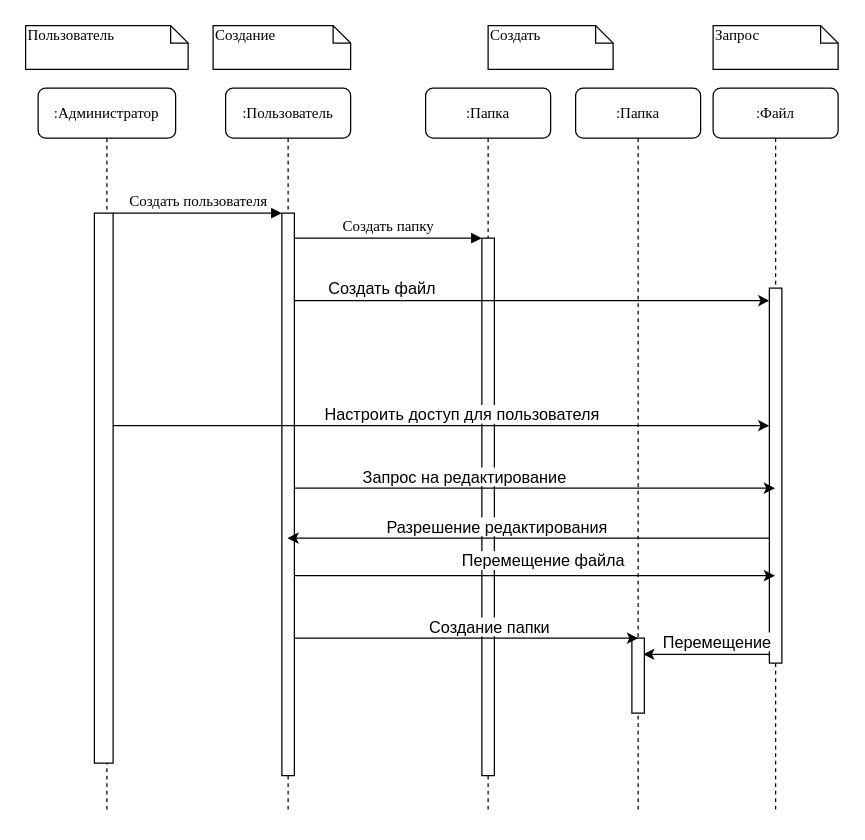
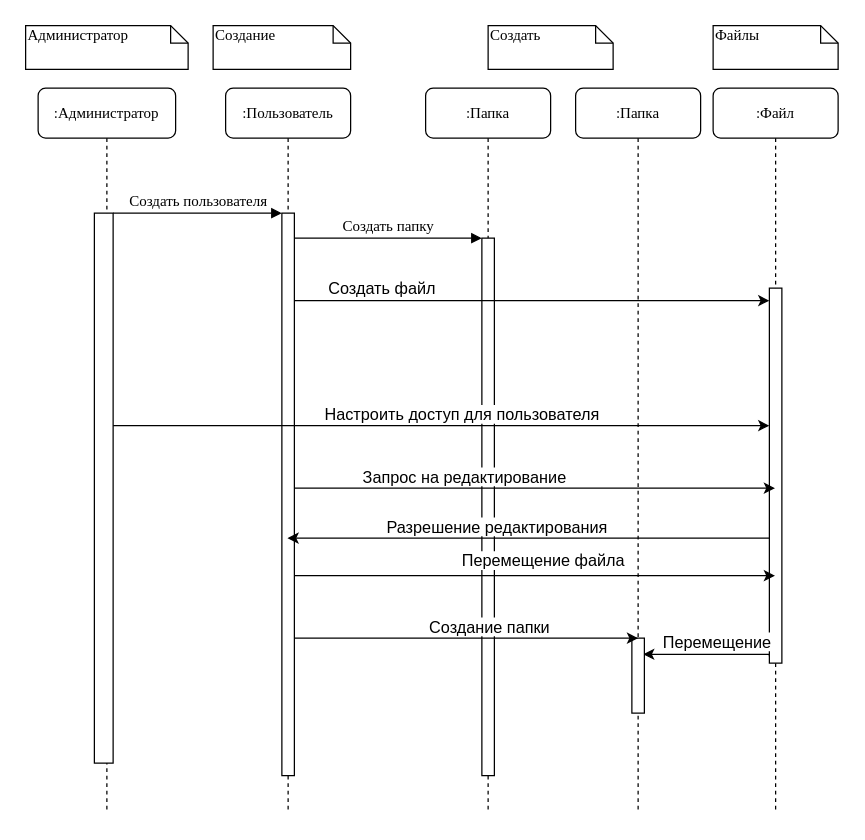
(79, 36) -> (83, 36)
(741, 36) -> (737, 36)
